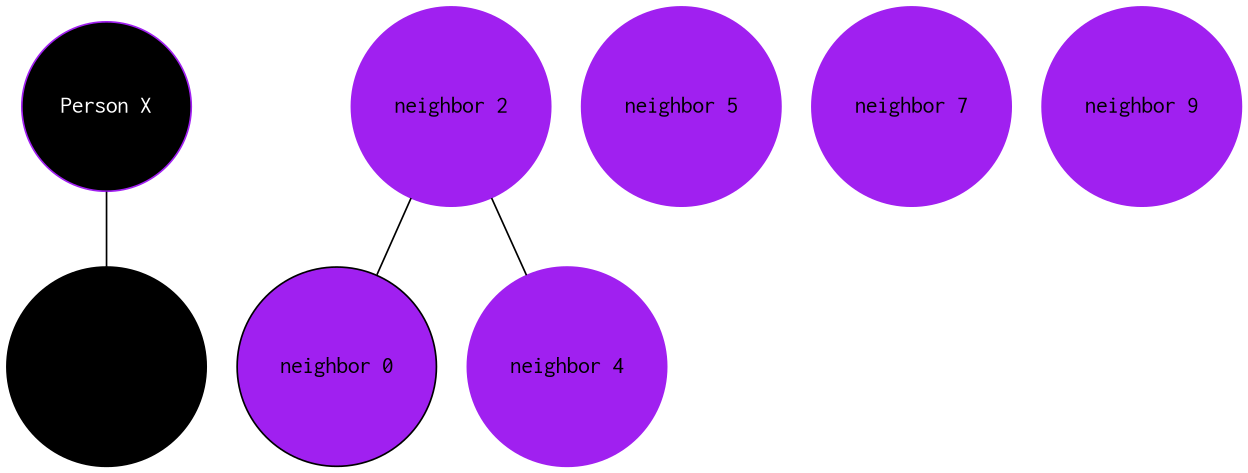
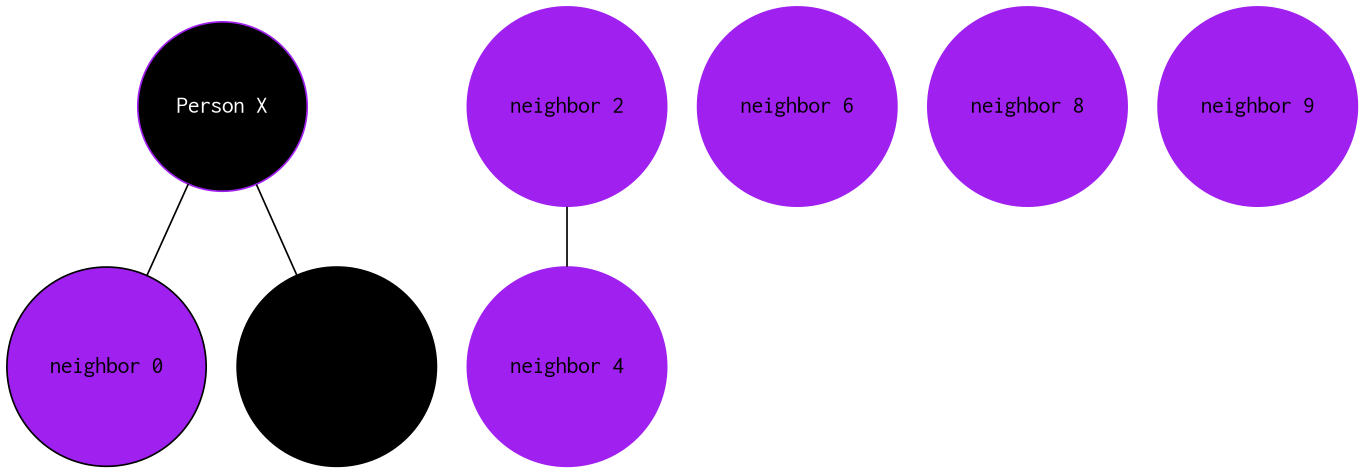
(681, 107) -> none
none -> (797, 107)
(912, 107) -> none
none -> (1027, 107)
(394, 236) -> (168, 230)
